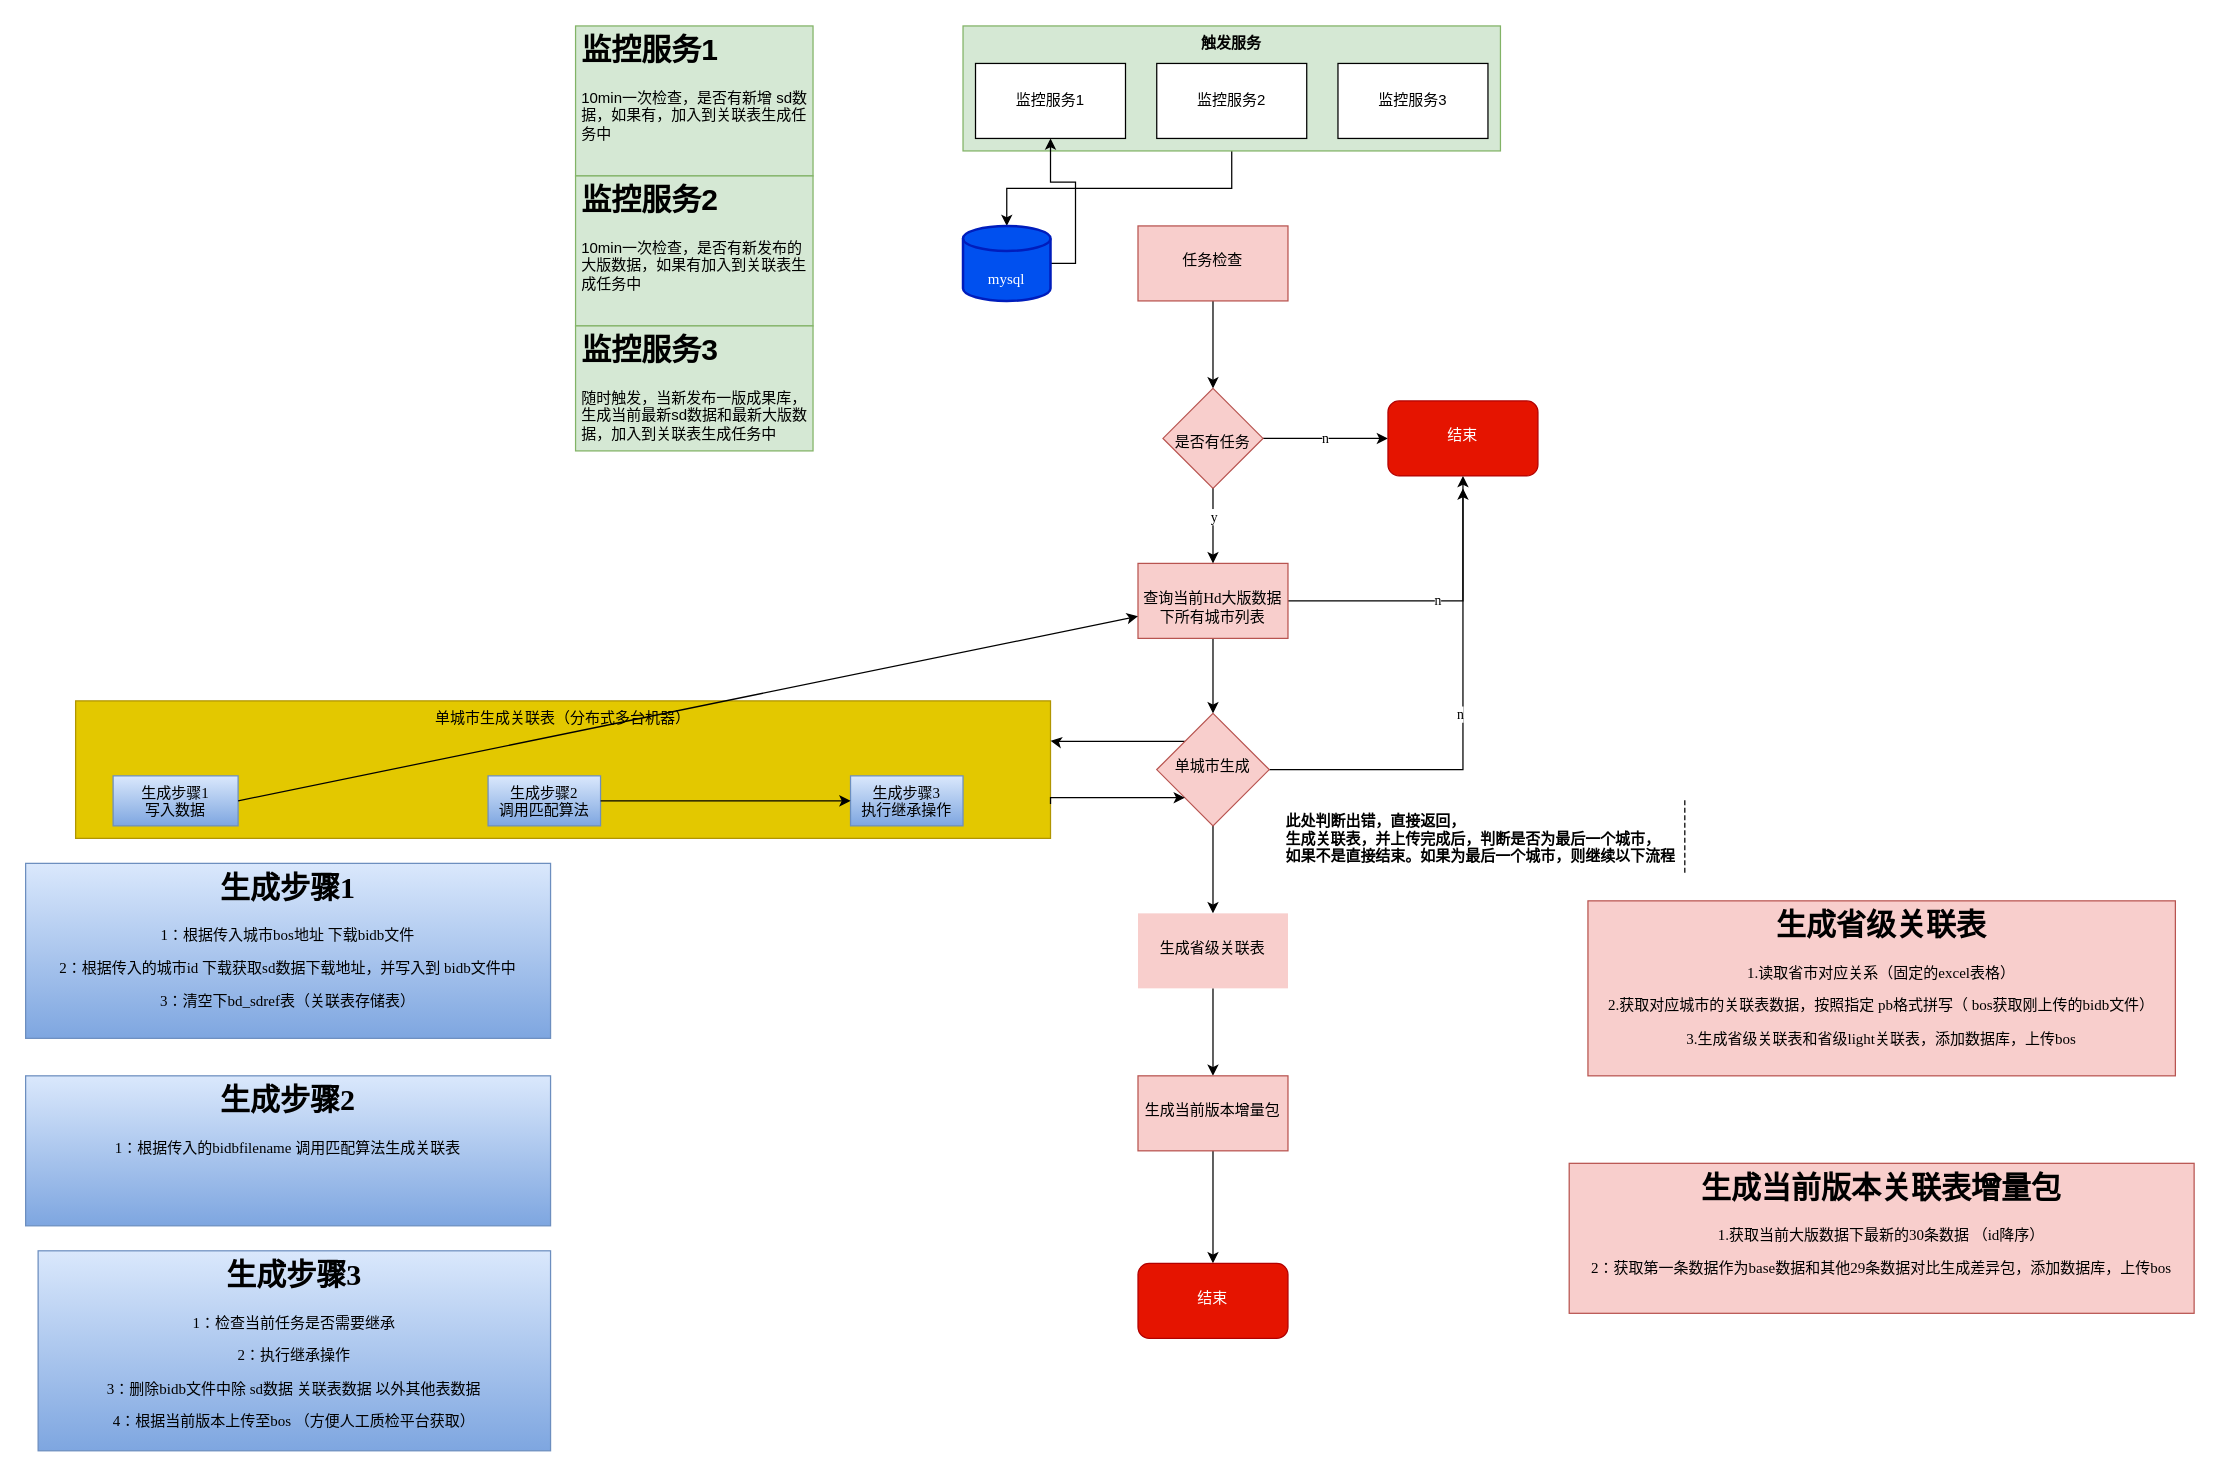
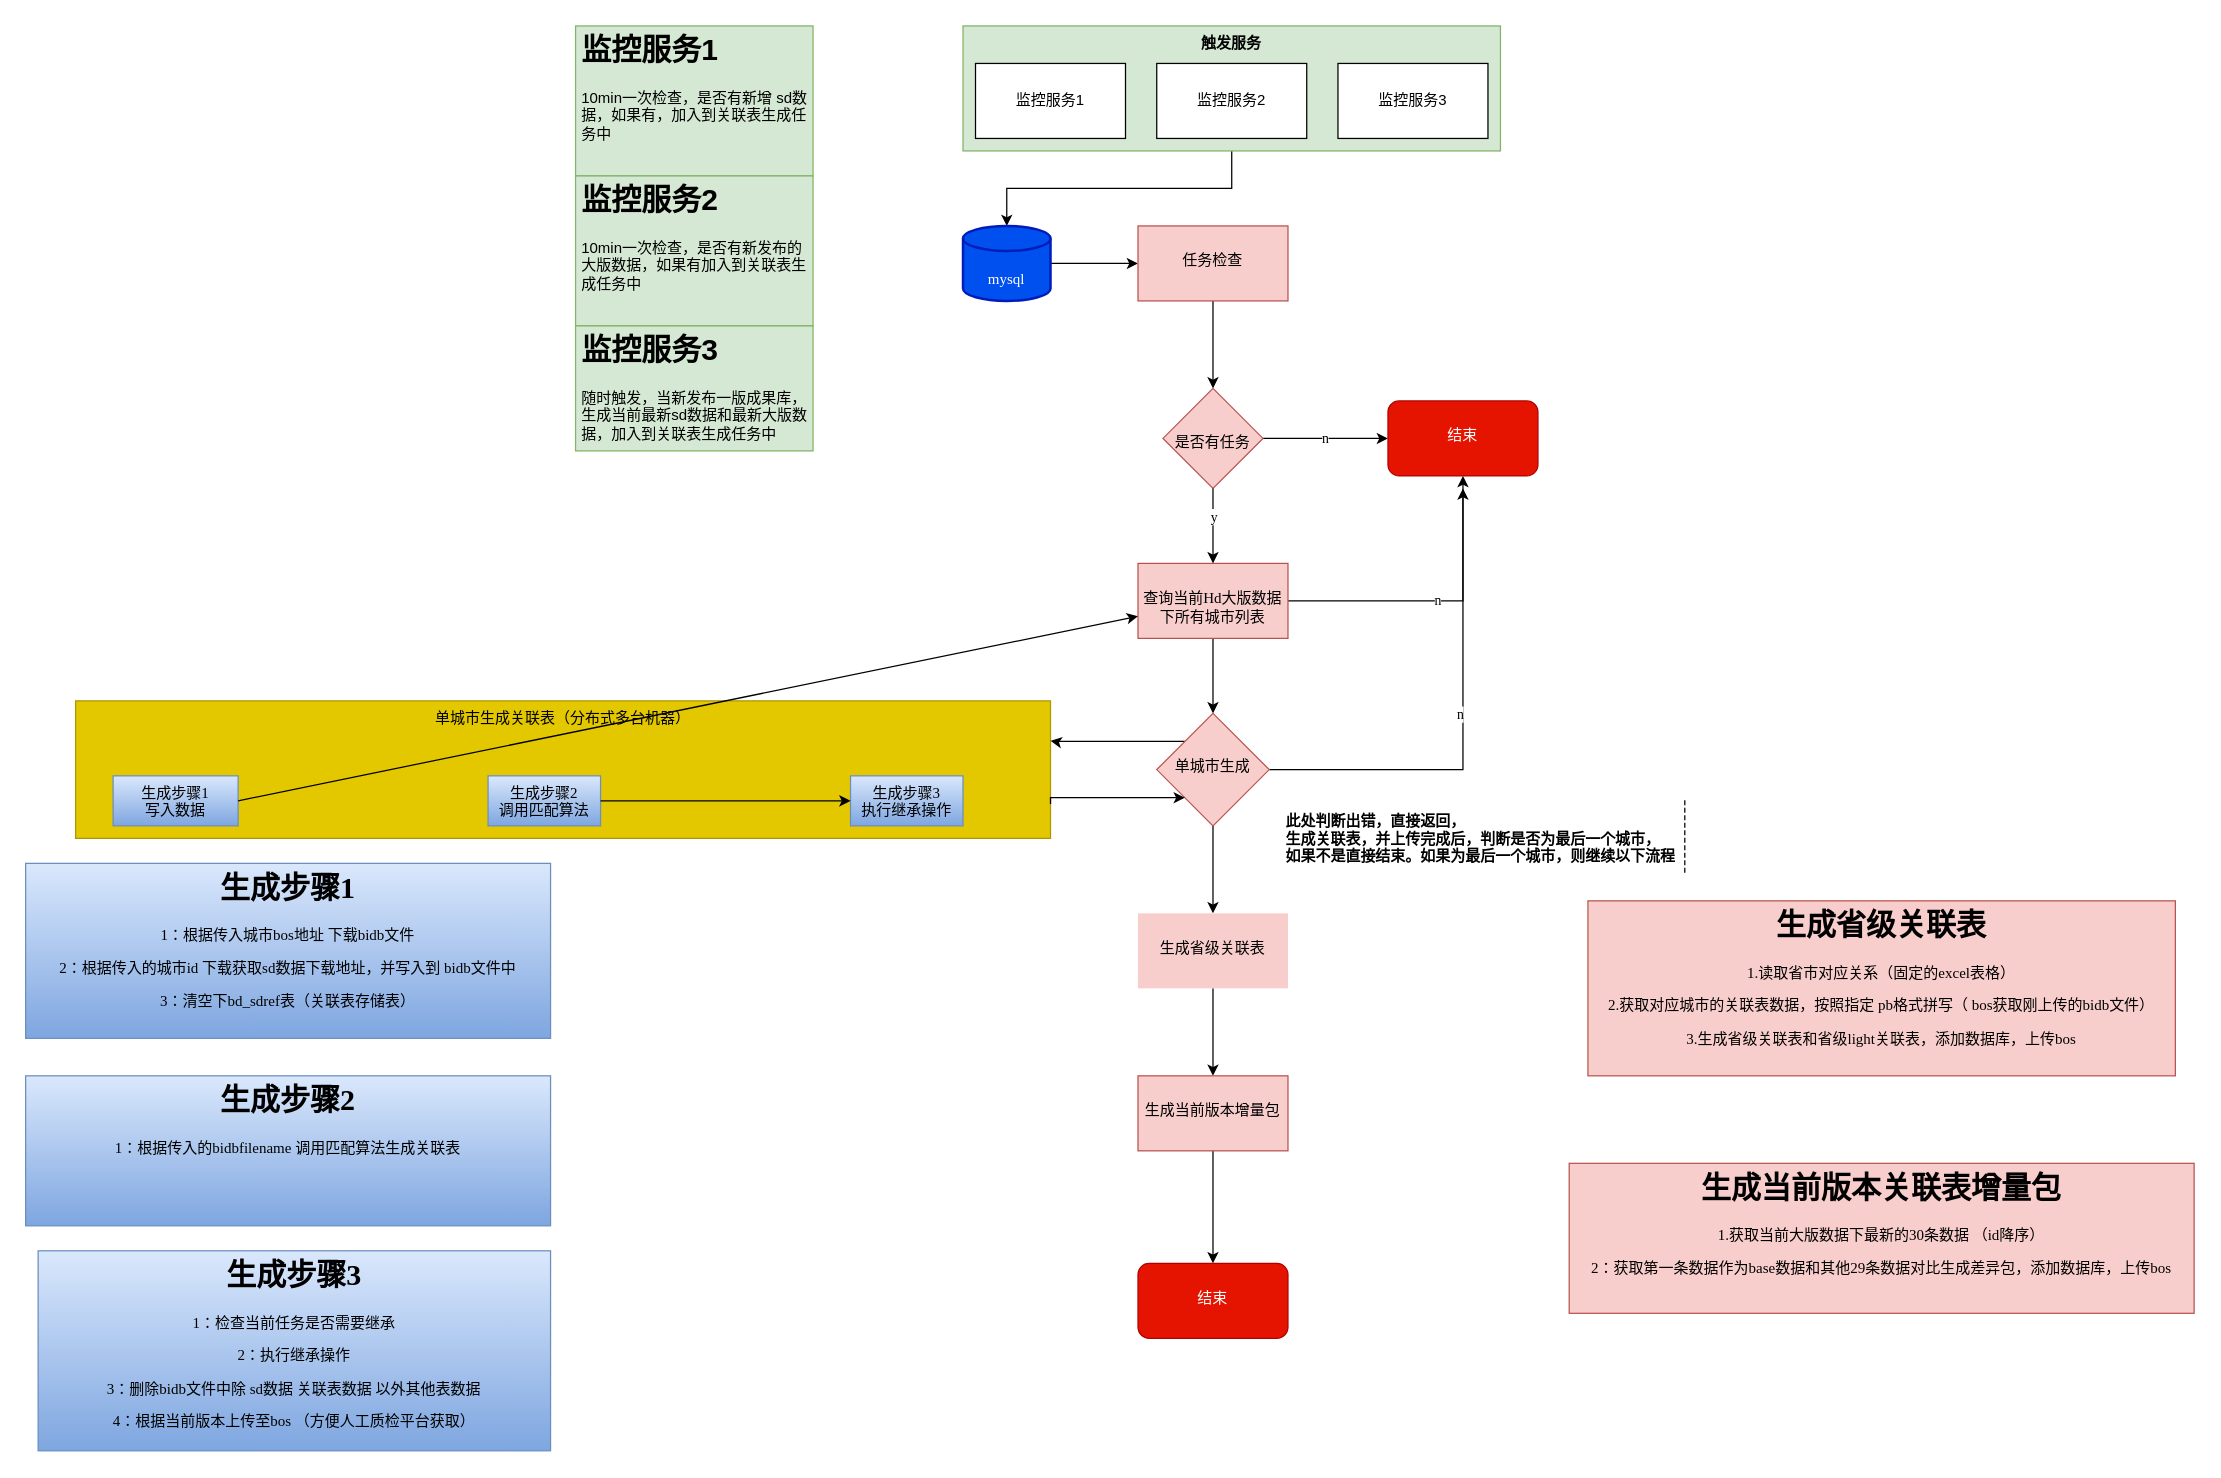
(1076, 194) -> (1101, 263)
